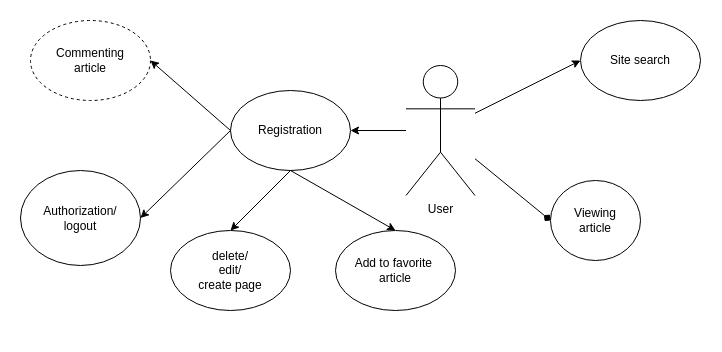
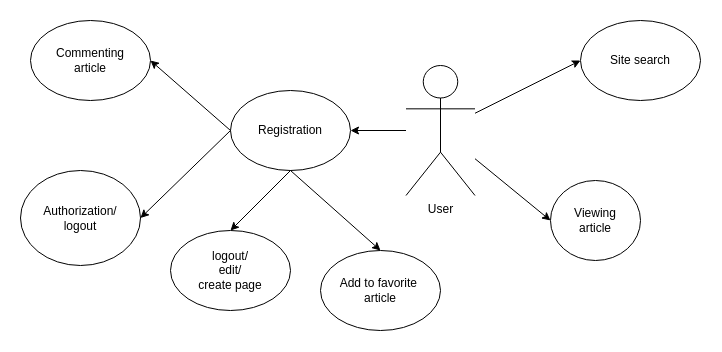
(91, 61) -> (91, 61)
(544, 215) -> (544, 215)
(231, 271) -> (231, 271)
(396, 271) -> (381, 291)
